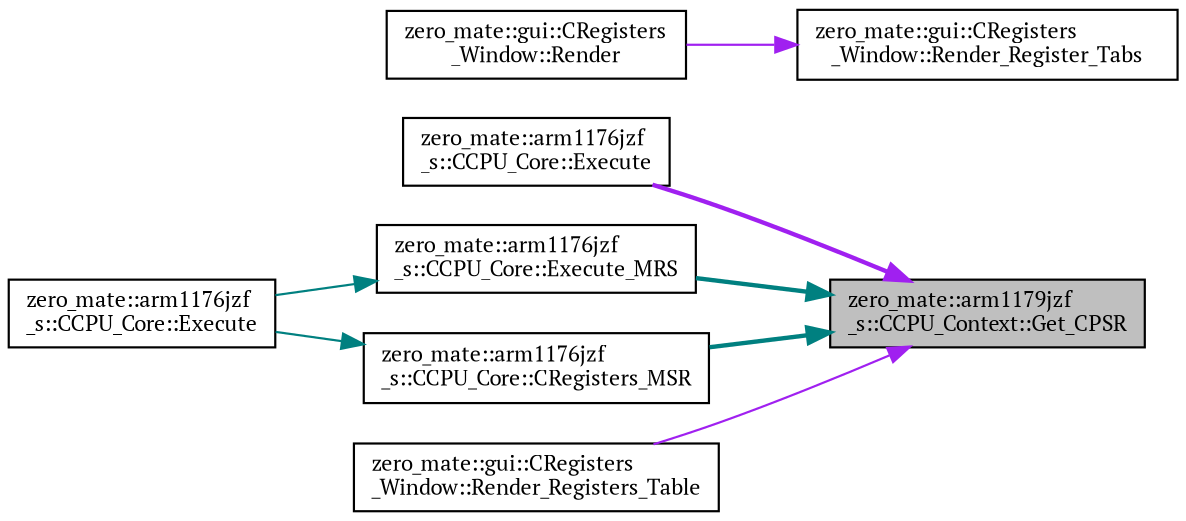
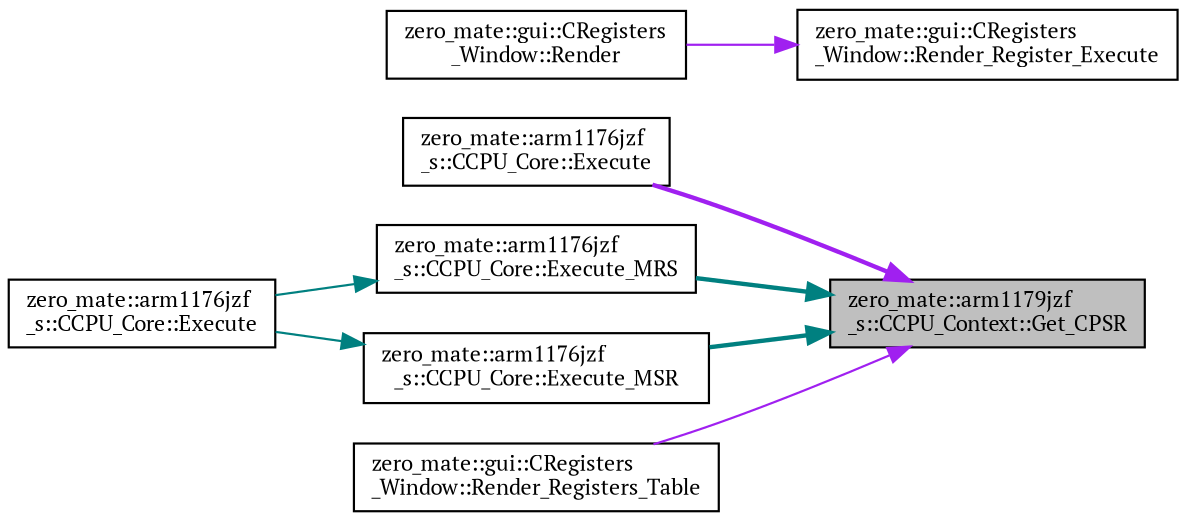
(987, 45) -> (987, 45)
(536, 368) -> (536, 368)
